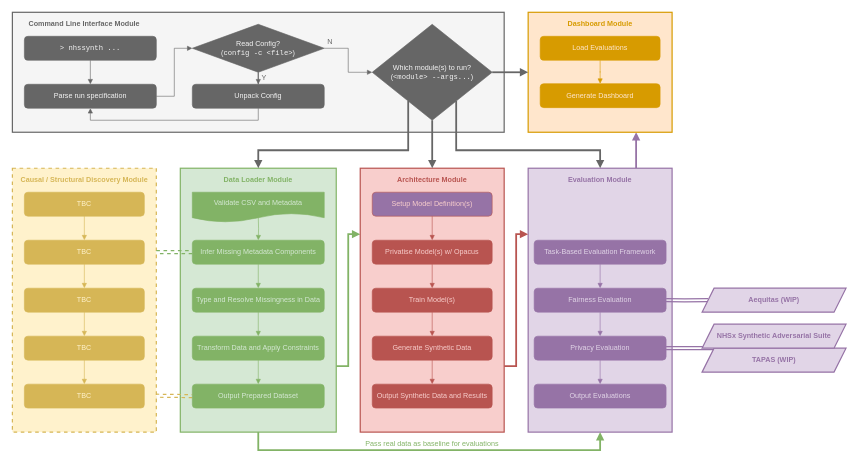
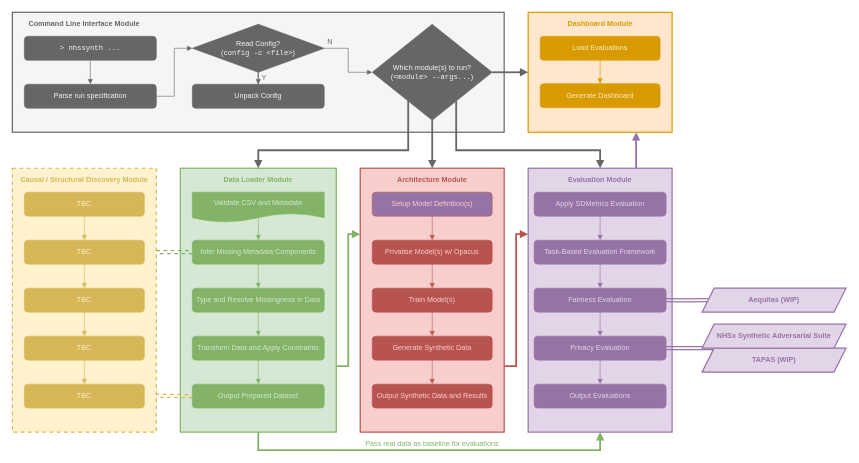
(90, 118) -> none
none -> (600, 204)
none -> (600, 217)
